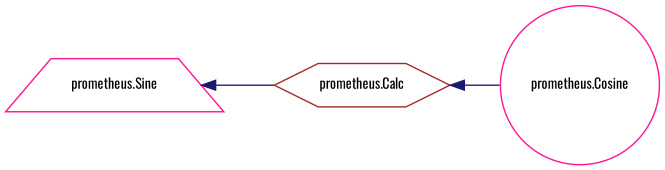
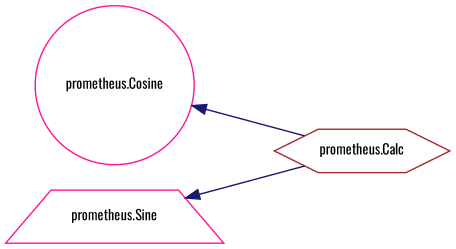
(482, 85) -> (255, 123)
